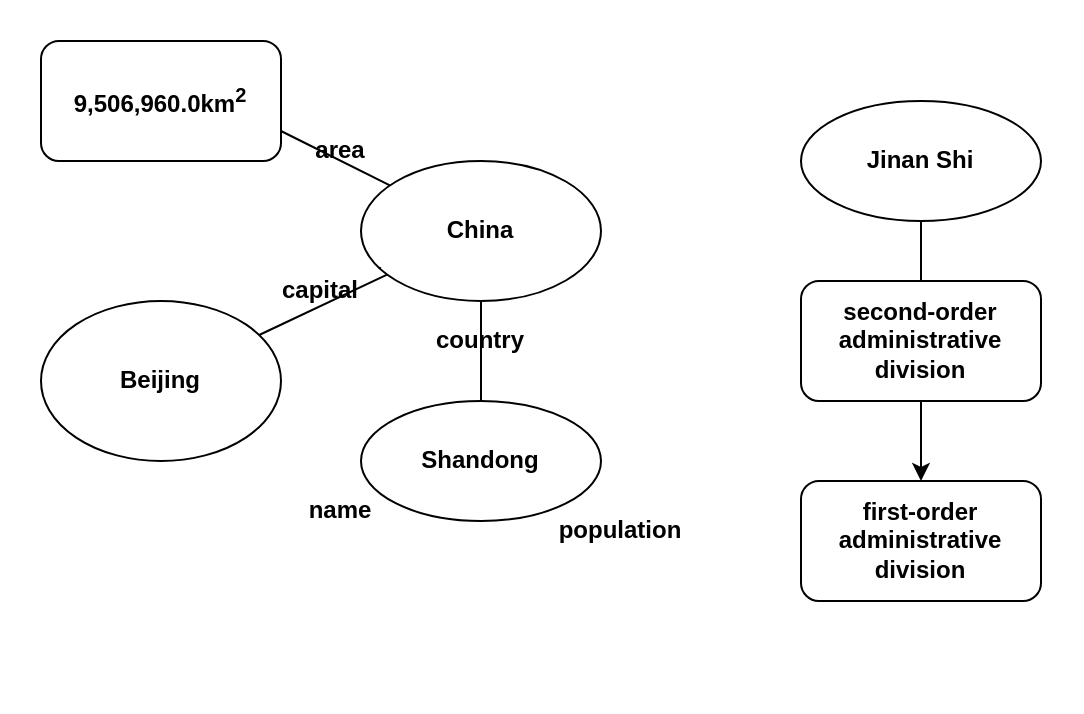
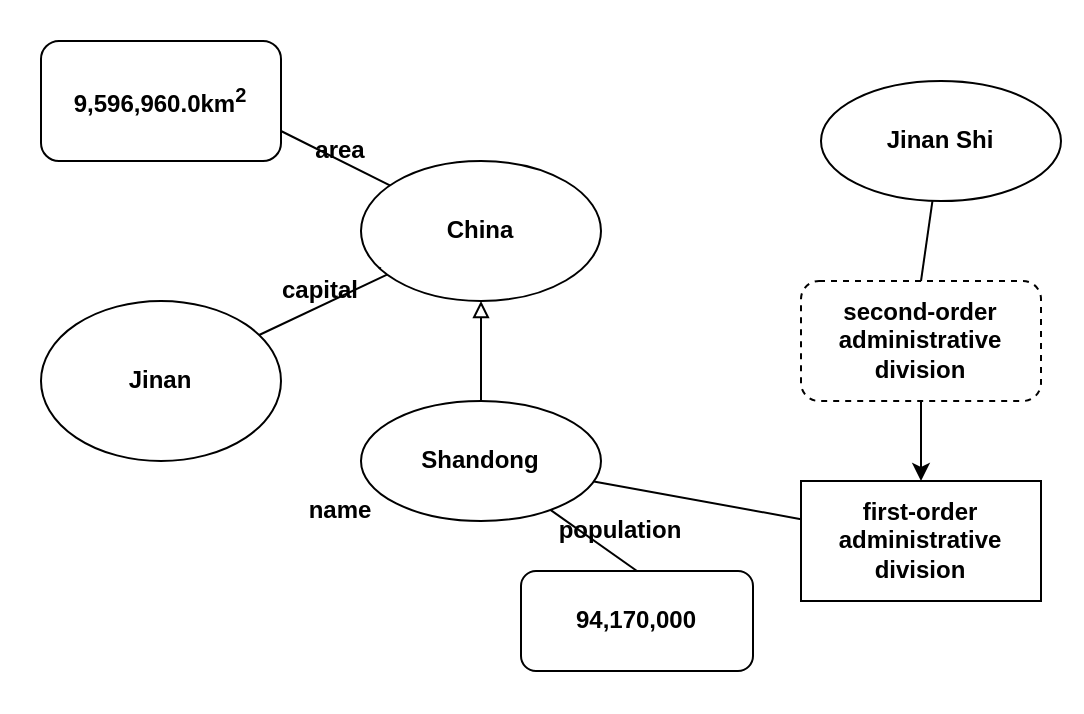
(161, 101) -> (161, 101)
(921, 161) -> (941, 141)
(481, 311) -> (481, 318)
(481, 341) -> none
(921, 341) -> (921, 341)
(161, 381) -> (161, 381)
none -> (697, 500)
none -> (593, 540)
(921, 541) -> (921, 541)
none -> (637, 621)
